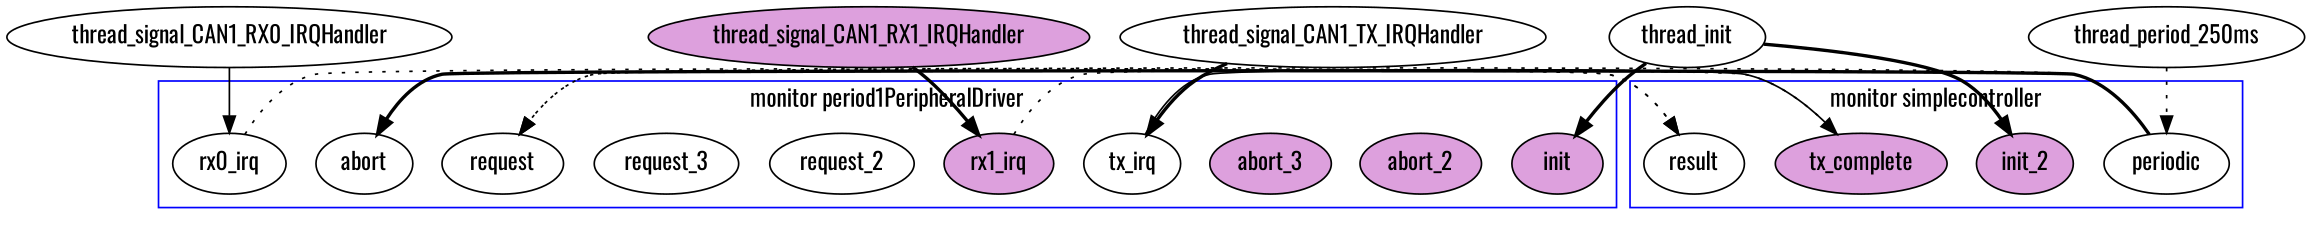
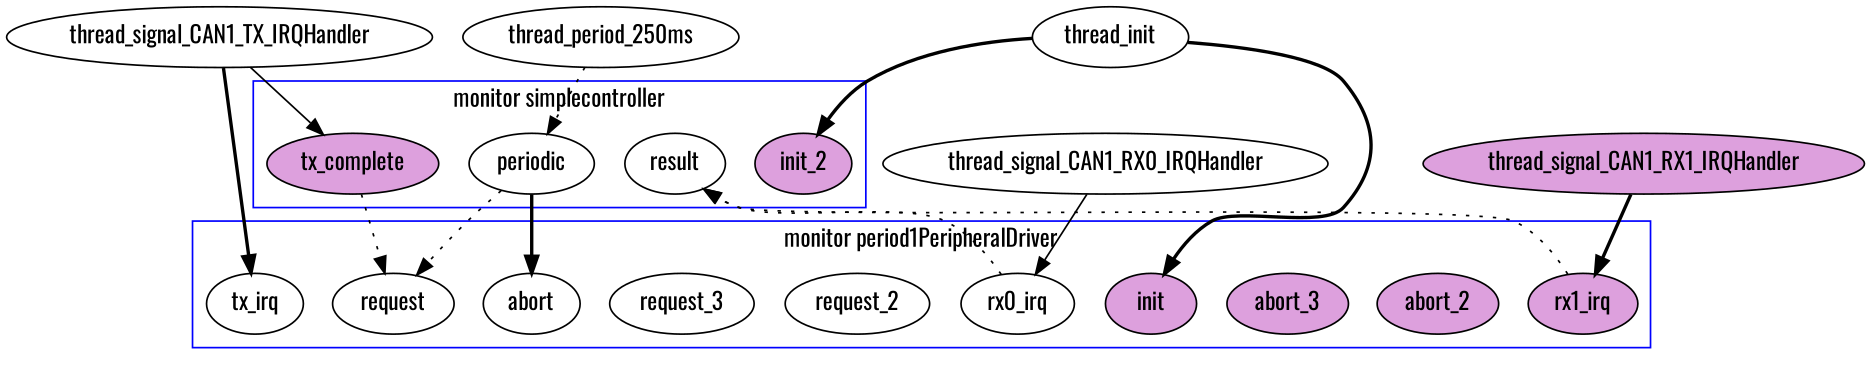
(1479, 70) -> (281, 95)
